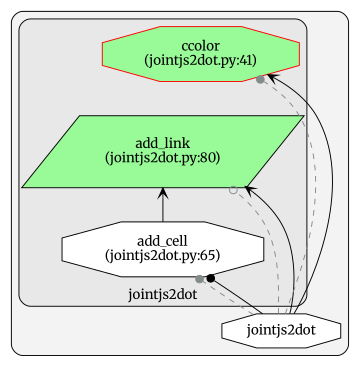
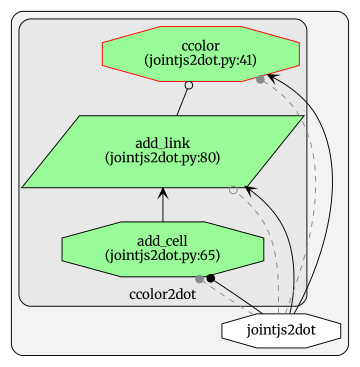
none -> (182, 102)
(163, 249) -> (163, 249)
(163, 295) -> (163, 295)
